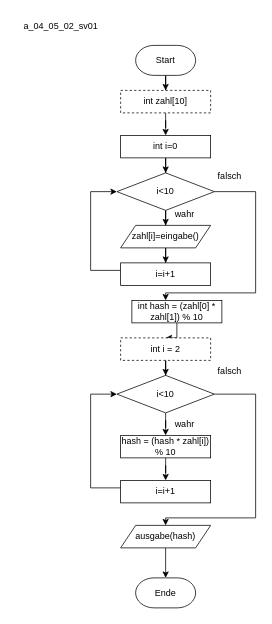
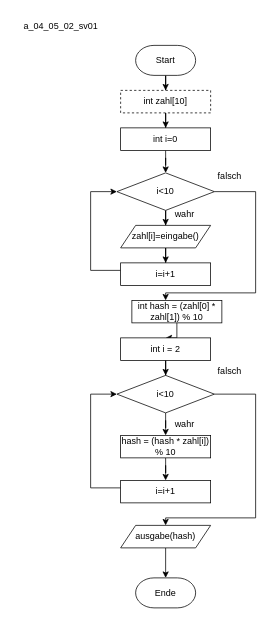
(165, 147) -> (165, 139)
(165, 349) -> (165, 349)
